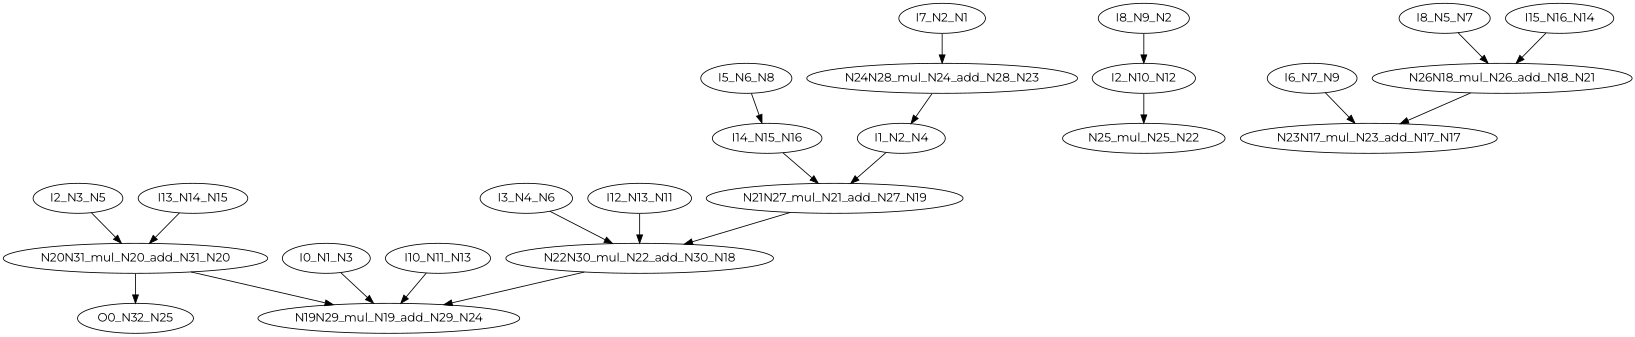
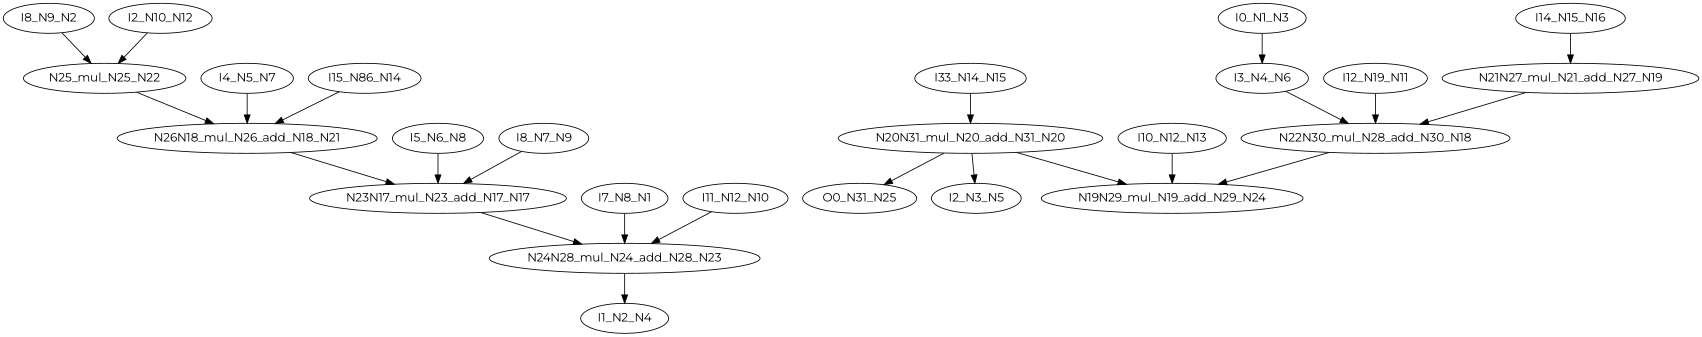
(942, 18) -> (625, 198)
(1445, 18) -> (247, 78)
(1560, 18) -> (365, 78)
(1144, 44) -> (74, 45)
(1312, 78) -> (544, 138)
(755, 104) -> (438, 164)
none -> (171, 106)
(871, 165) -> none
(193, 198) -> (970, 78)
(640, 198) -> (1376, 78)
none -> (736, 198)
(103, 225) -> (973, 164)
none -> (527, 227)
(438, 258) -> (1172, 138)
(640, 258) -> (1376, 138)
(354, 285) -> (1262, 44)
(135, 318) -> (860, 198)
